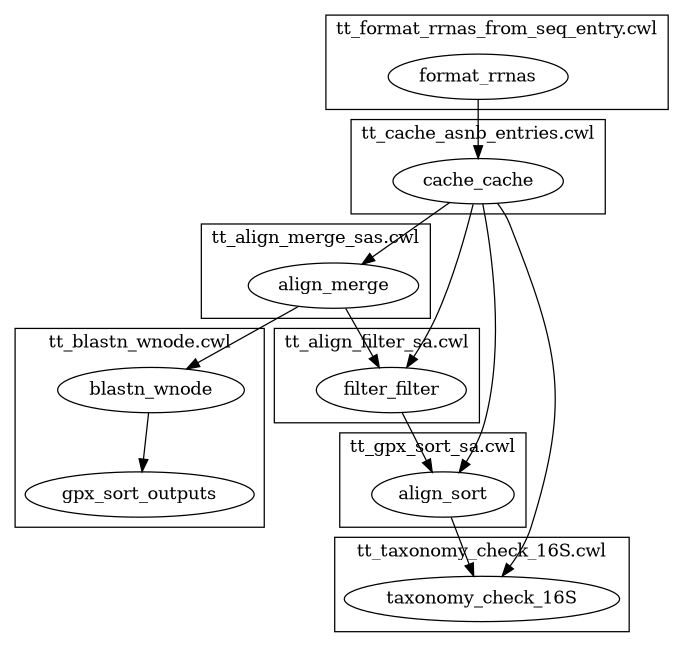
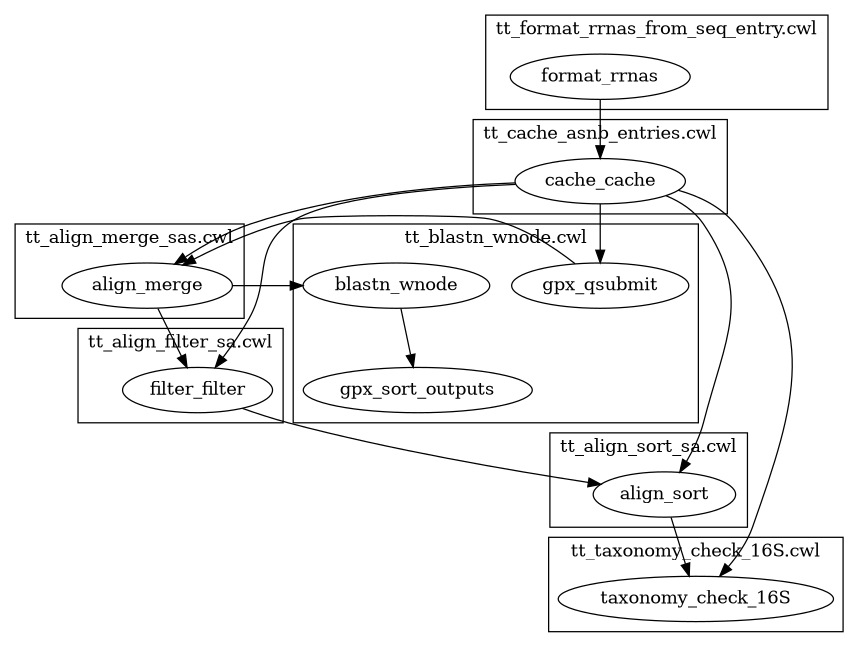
none -> (600, 286)
(433, 447) -> (649, 447)
